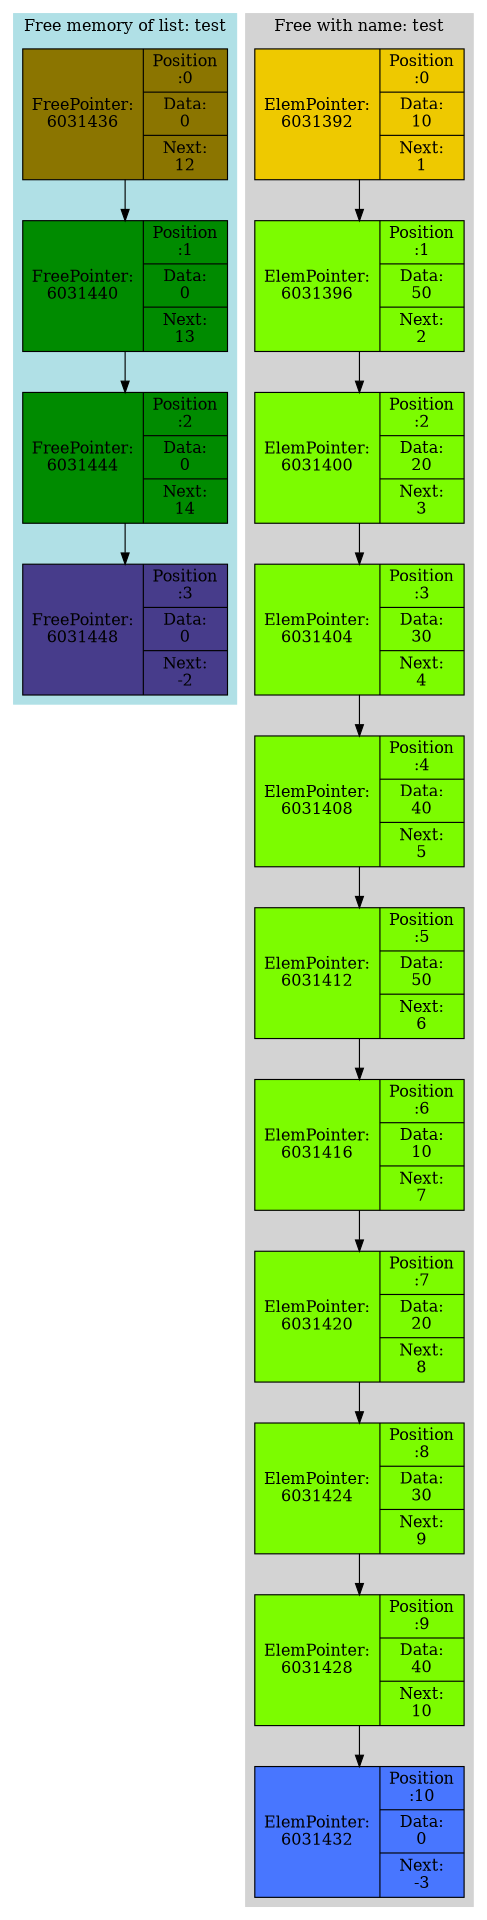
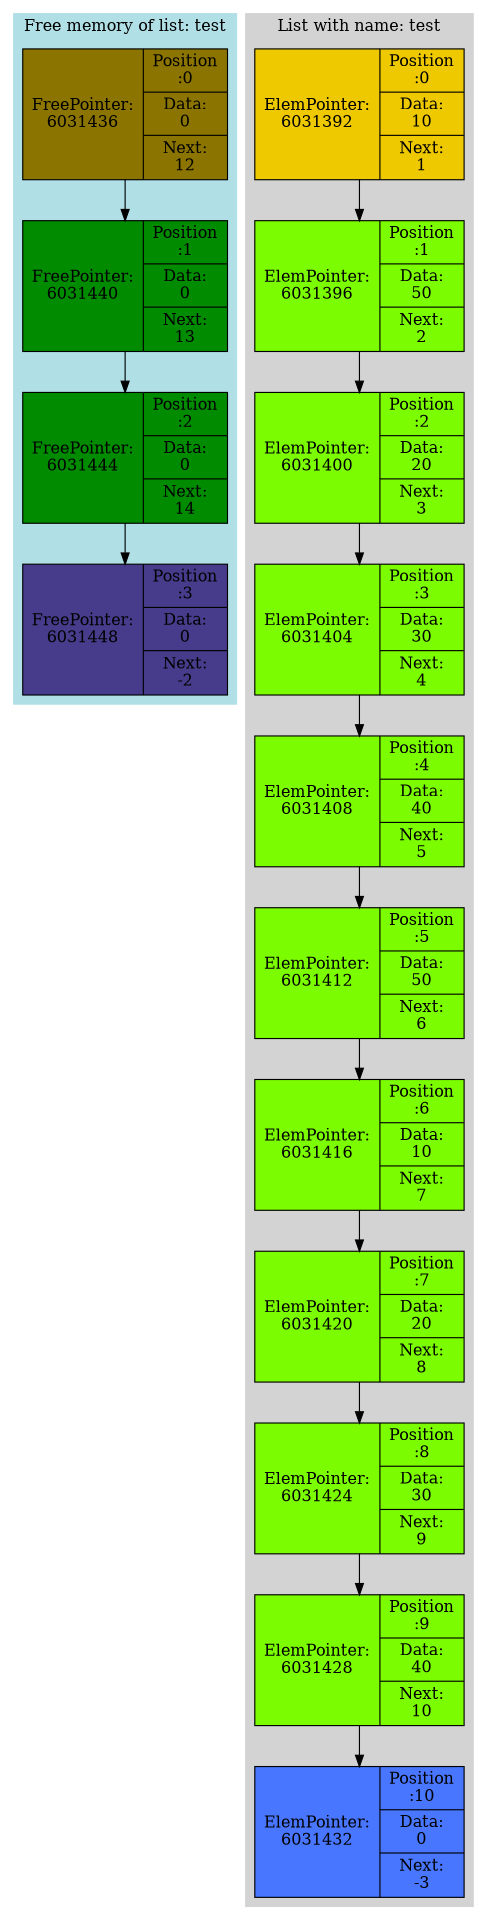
(359, 27) -> (359, 27)
